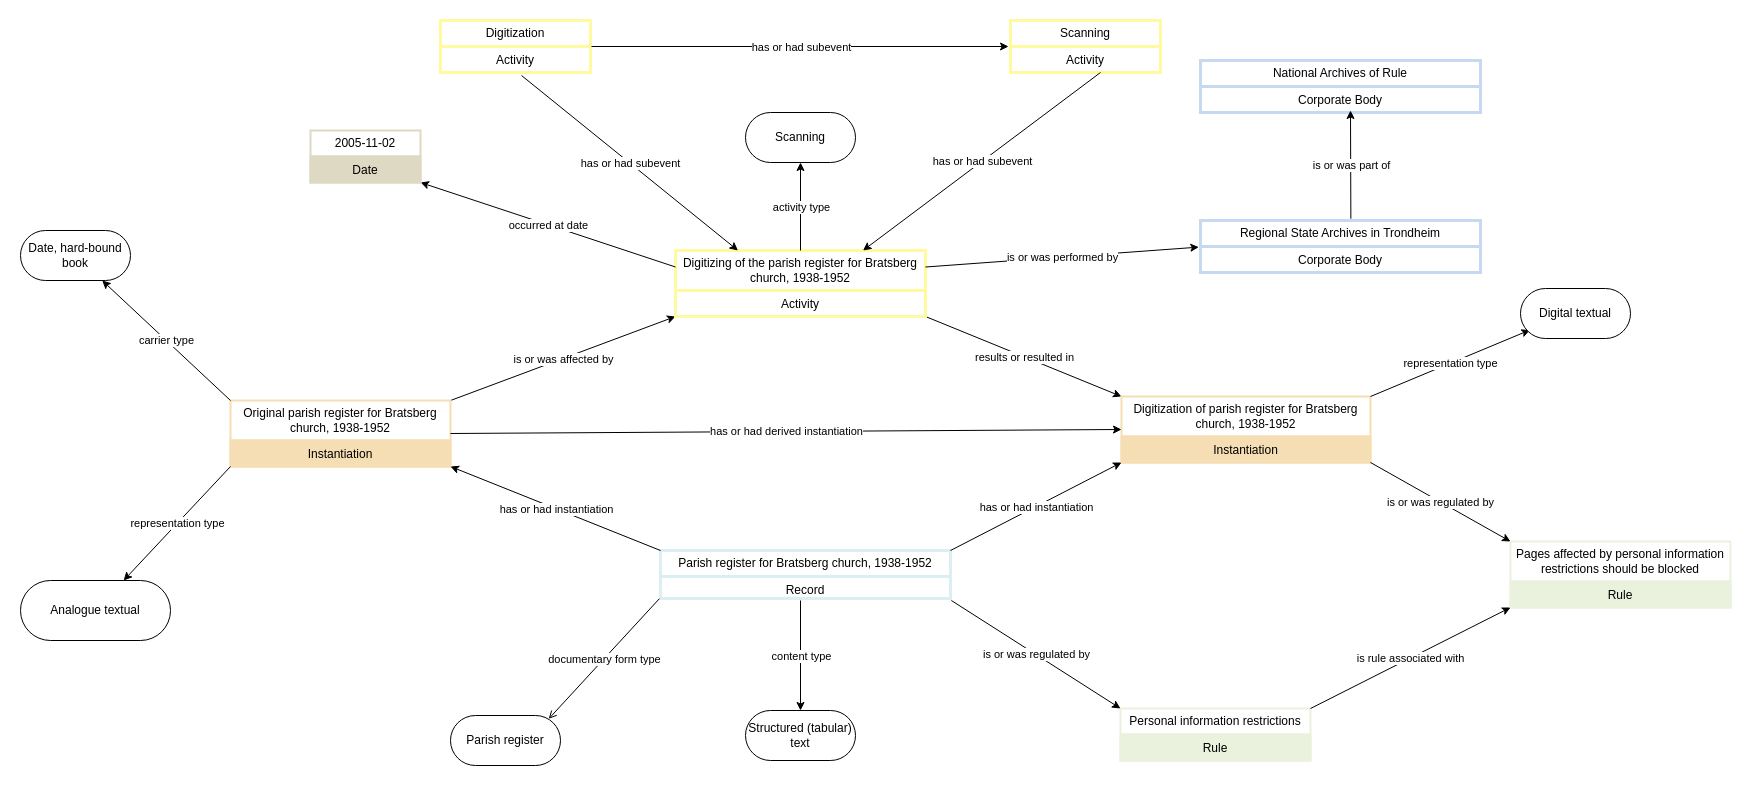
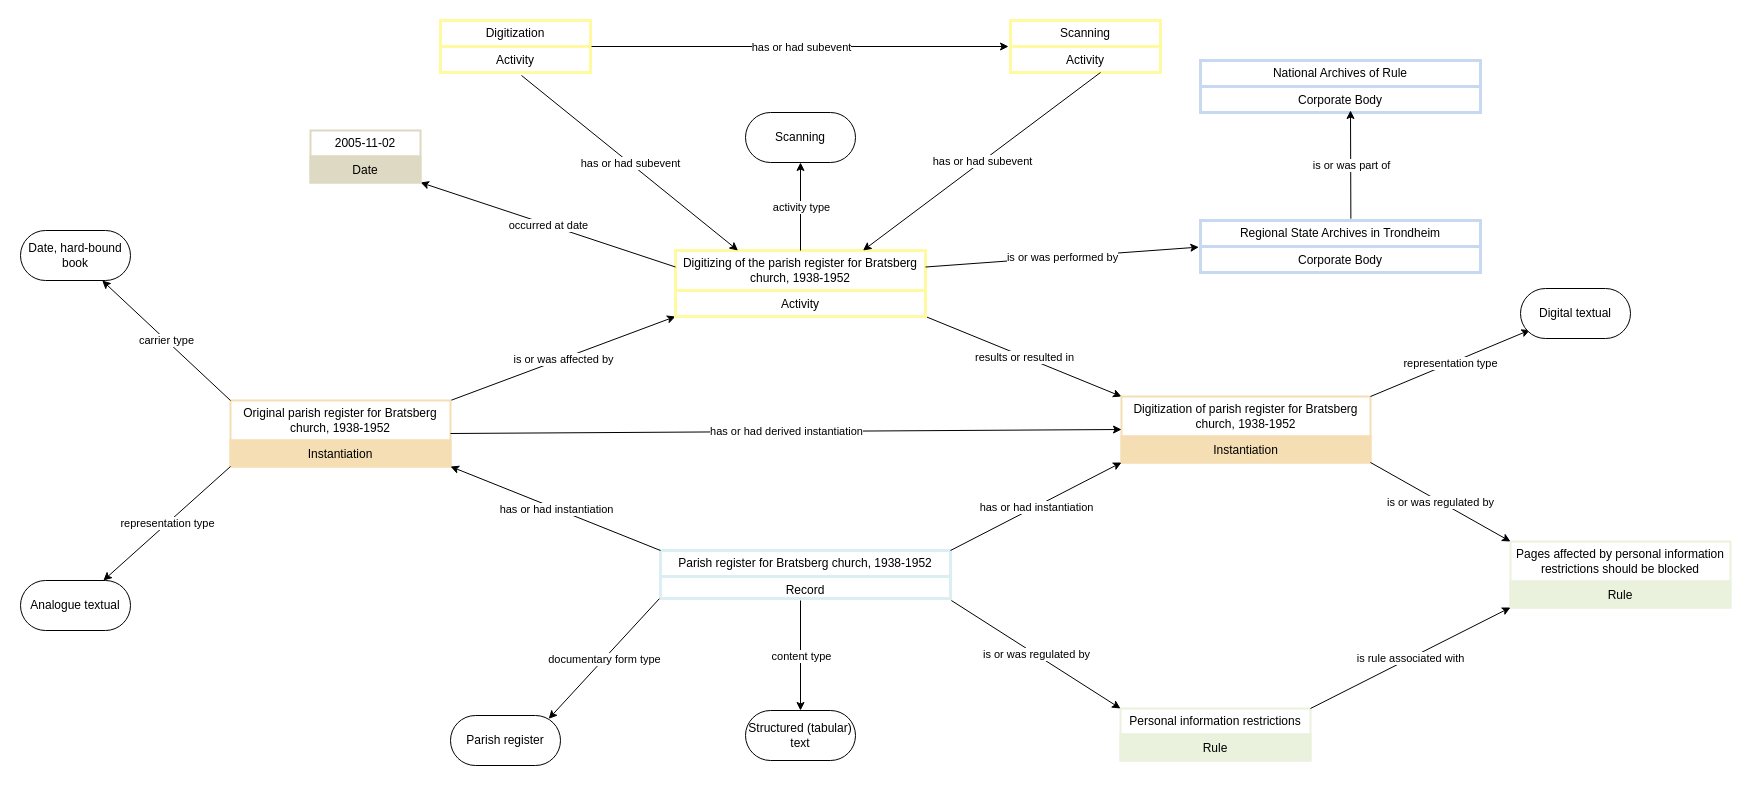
(96, 611) -> (76, 606)
(553, 714) -> (554, 713)
